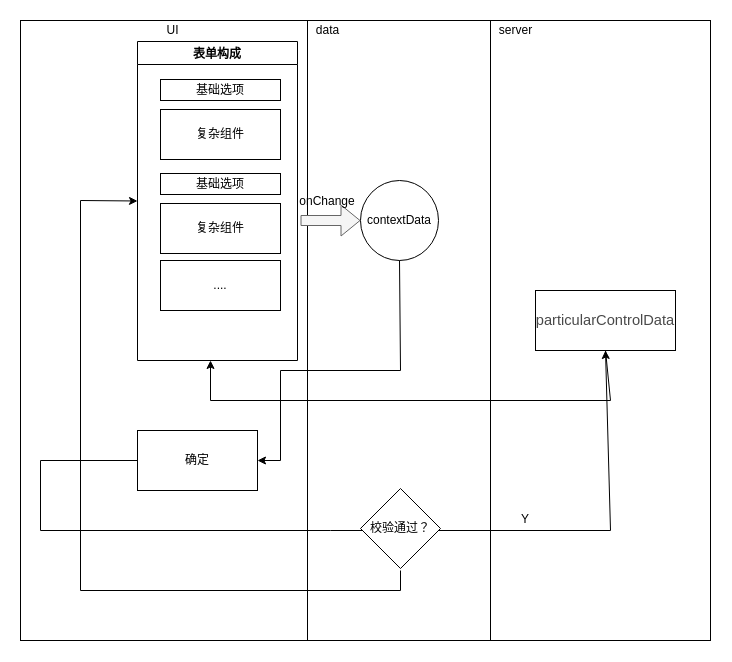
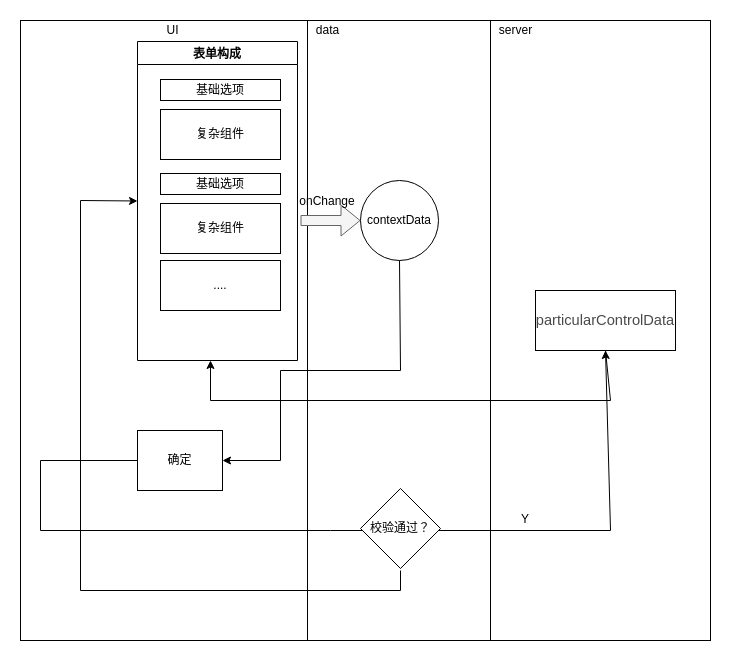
(198, 461) -> (180, 461)
